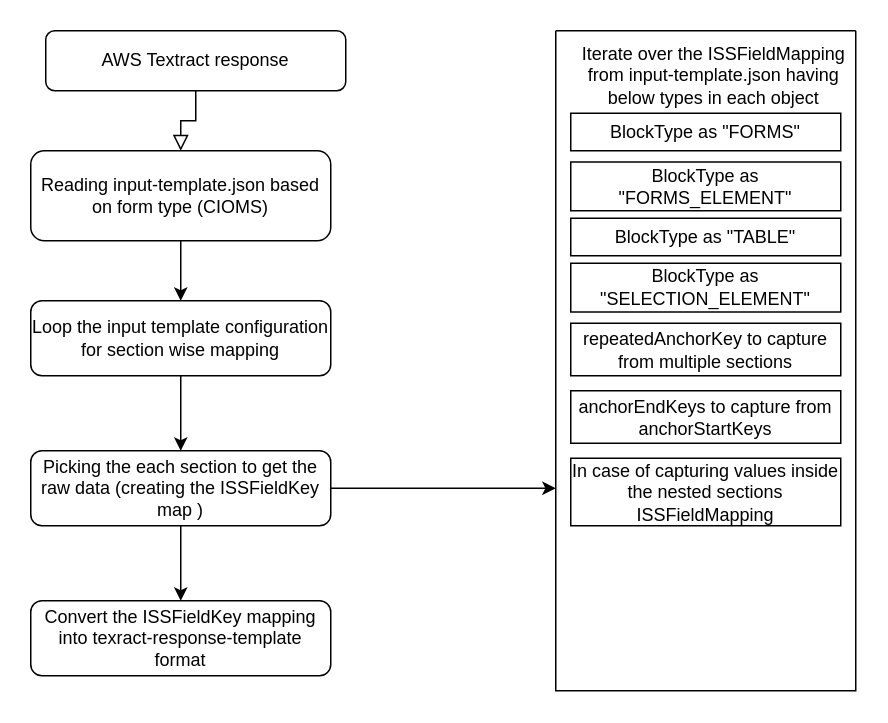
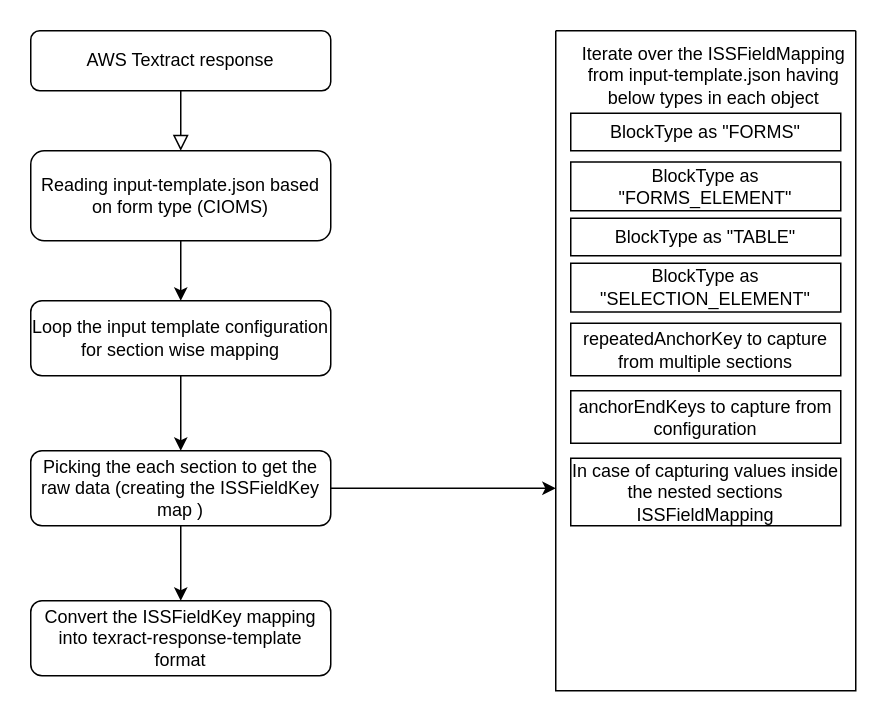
(196, 61) -> (181, 61)
(706, 418) -> (706, 418)
